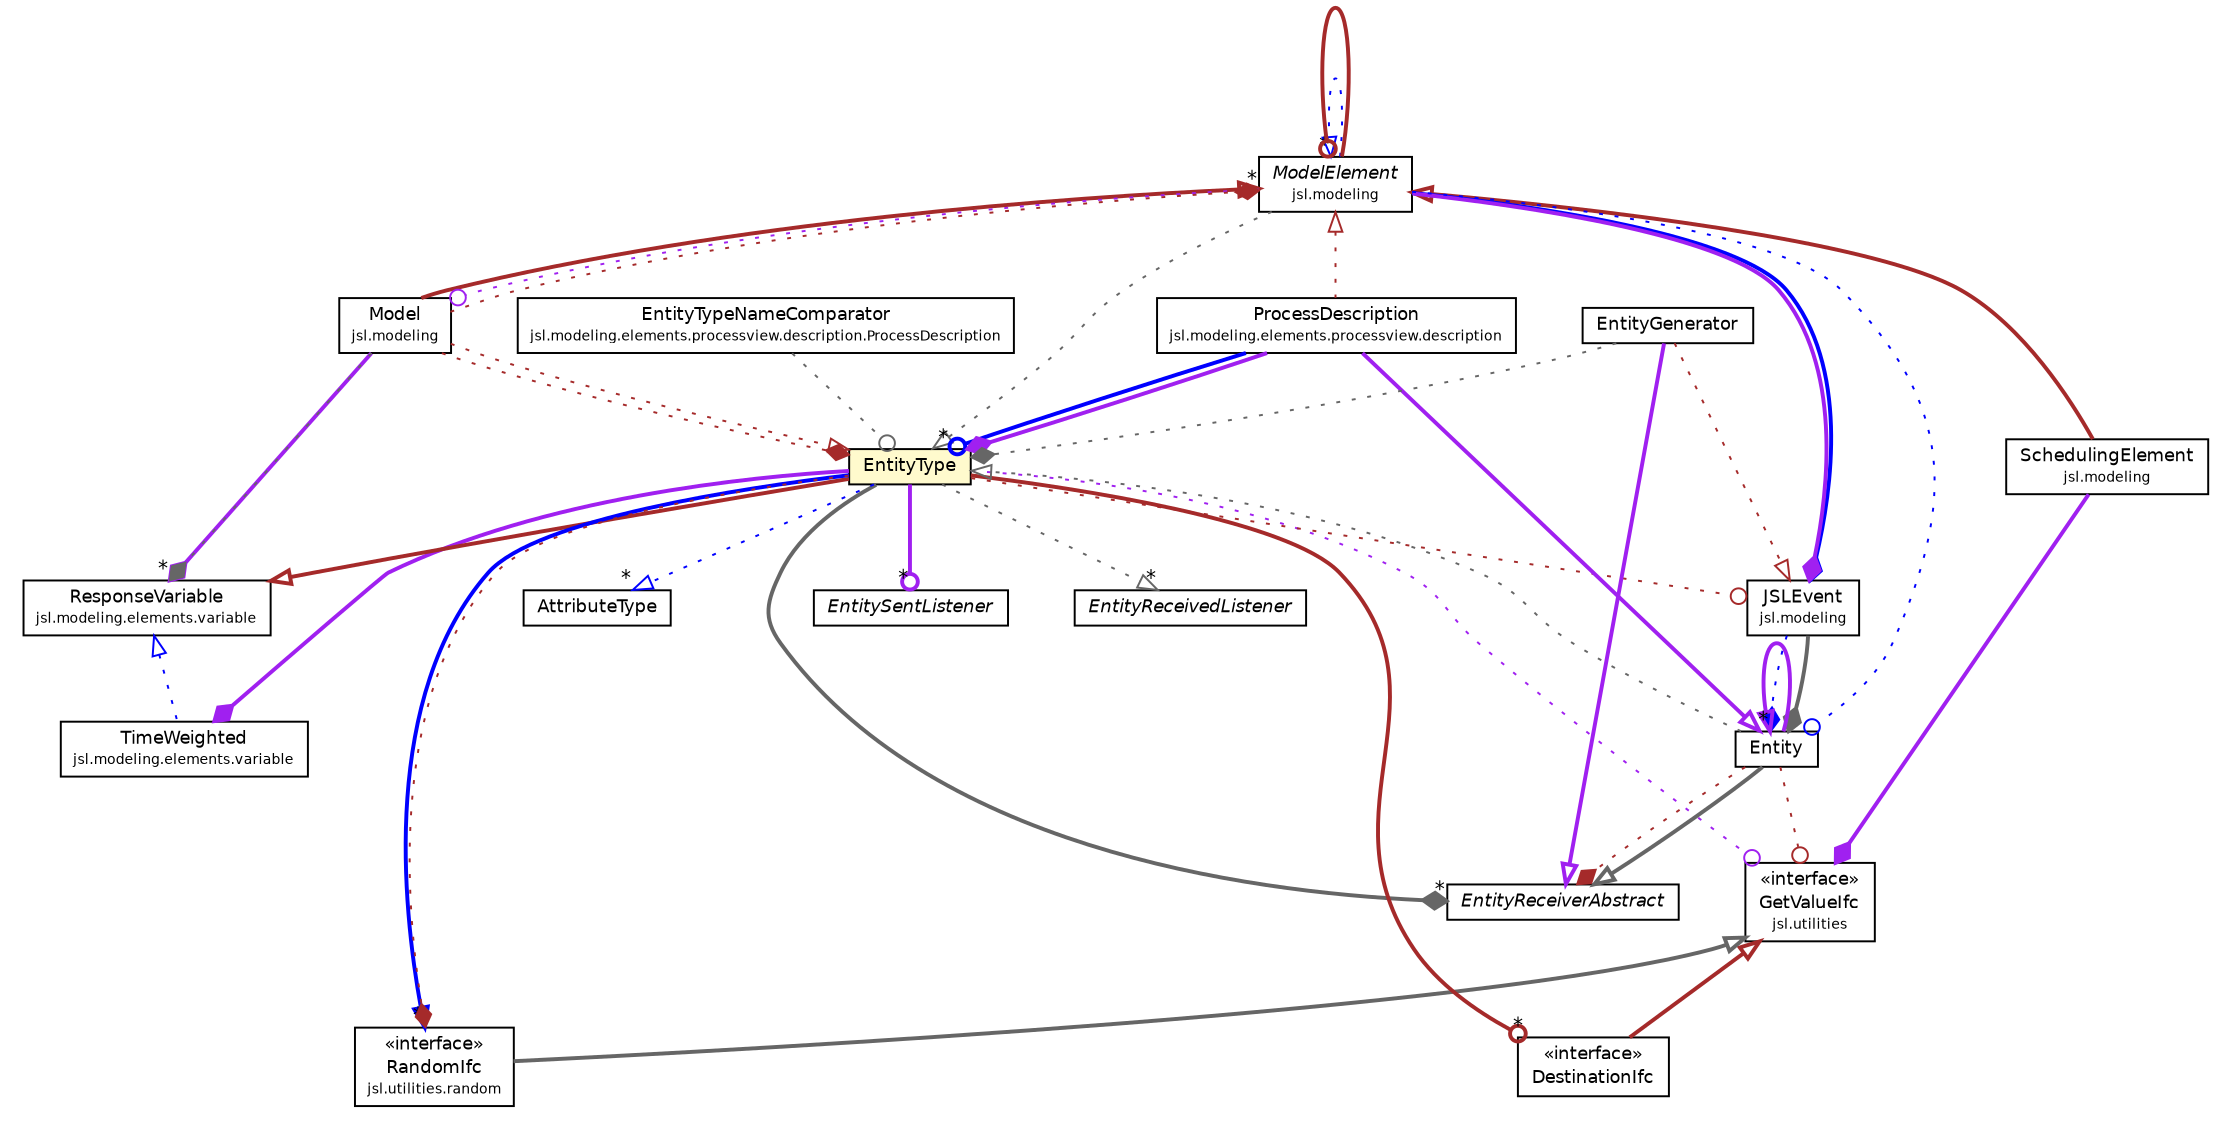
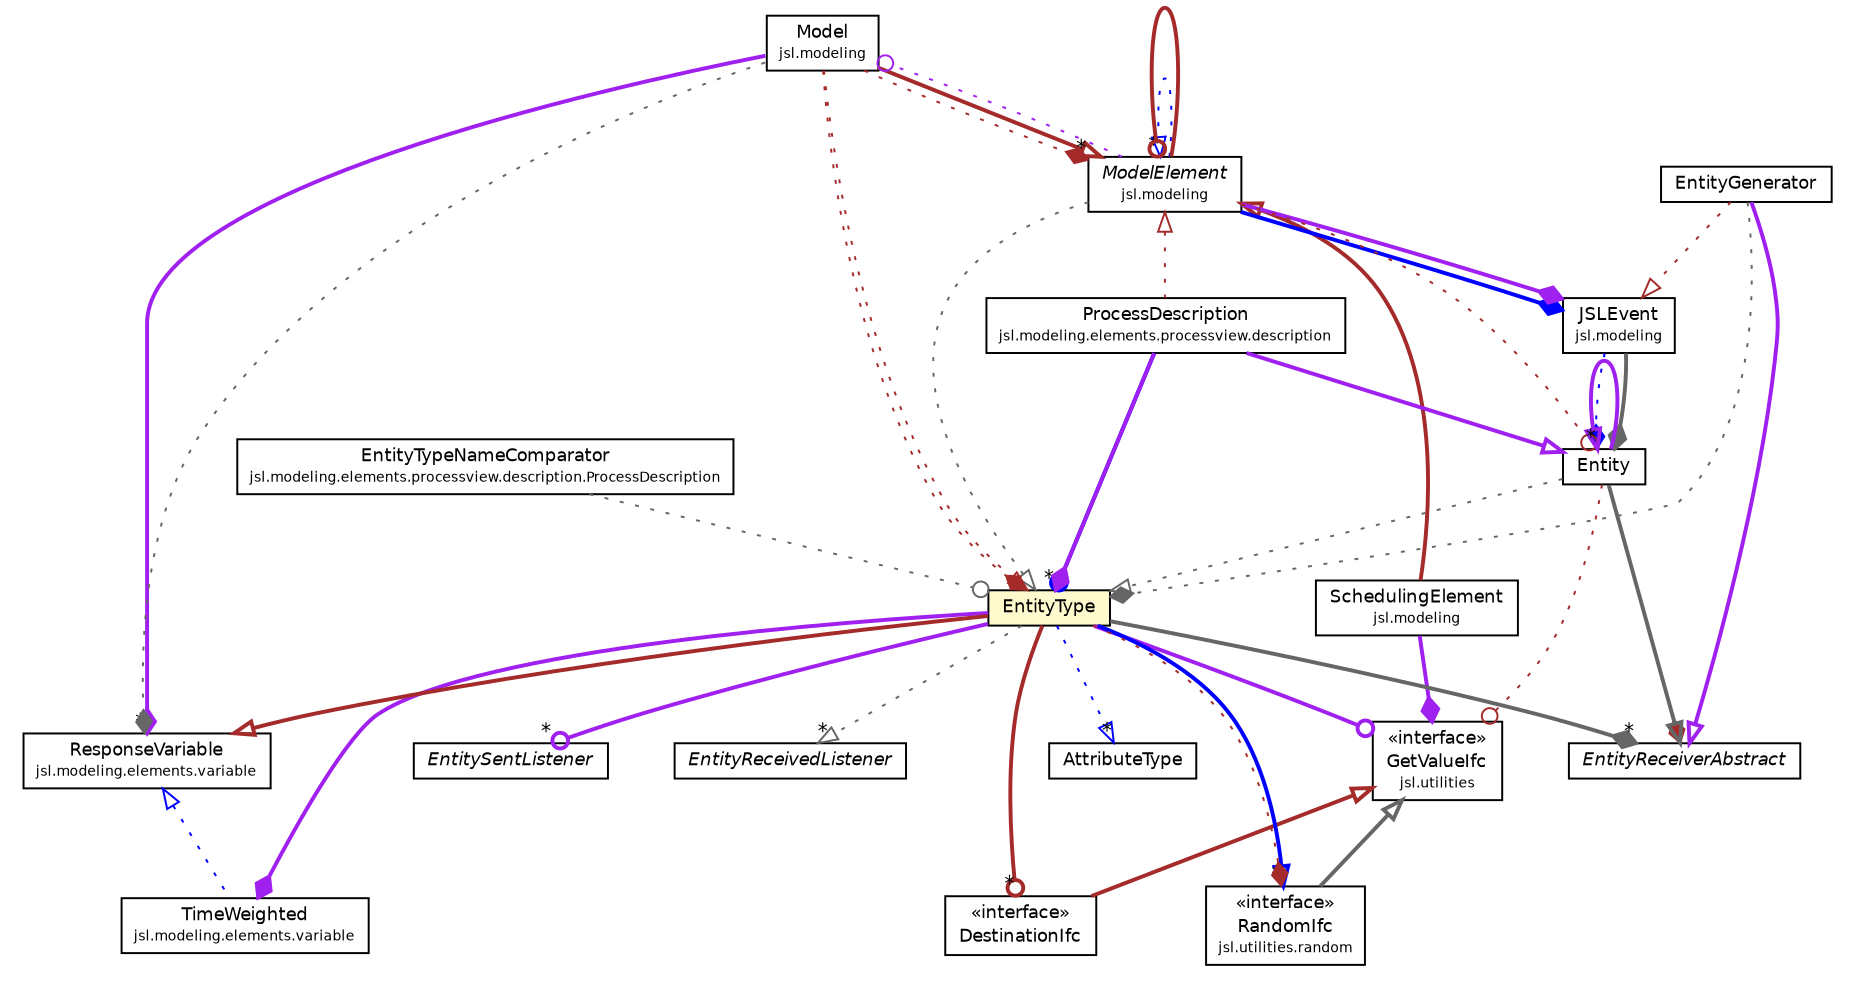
(1858, 309) -> (1436, 286)
(1465, 554) -> none
(1402, 572) -> (1226, 674)
